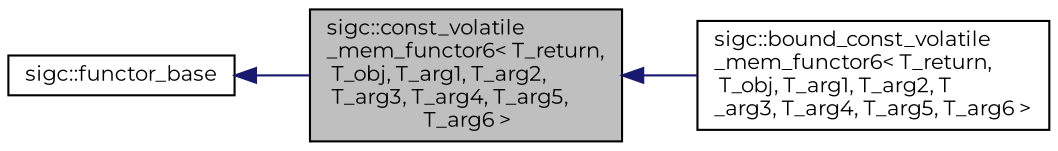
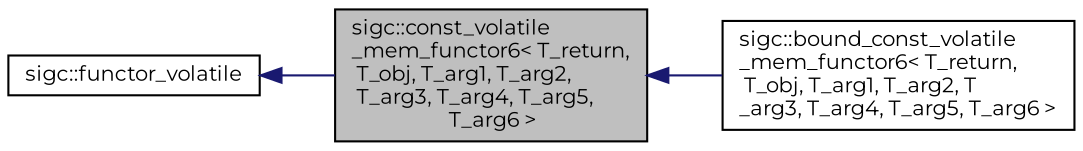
(121, 75) -> (134, 75)
